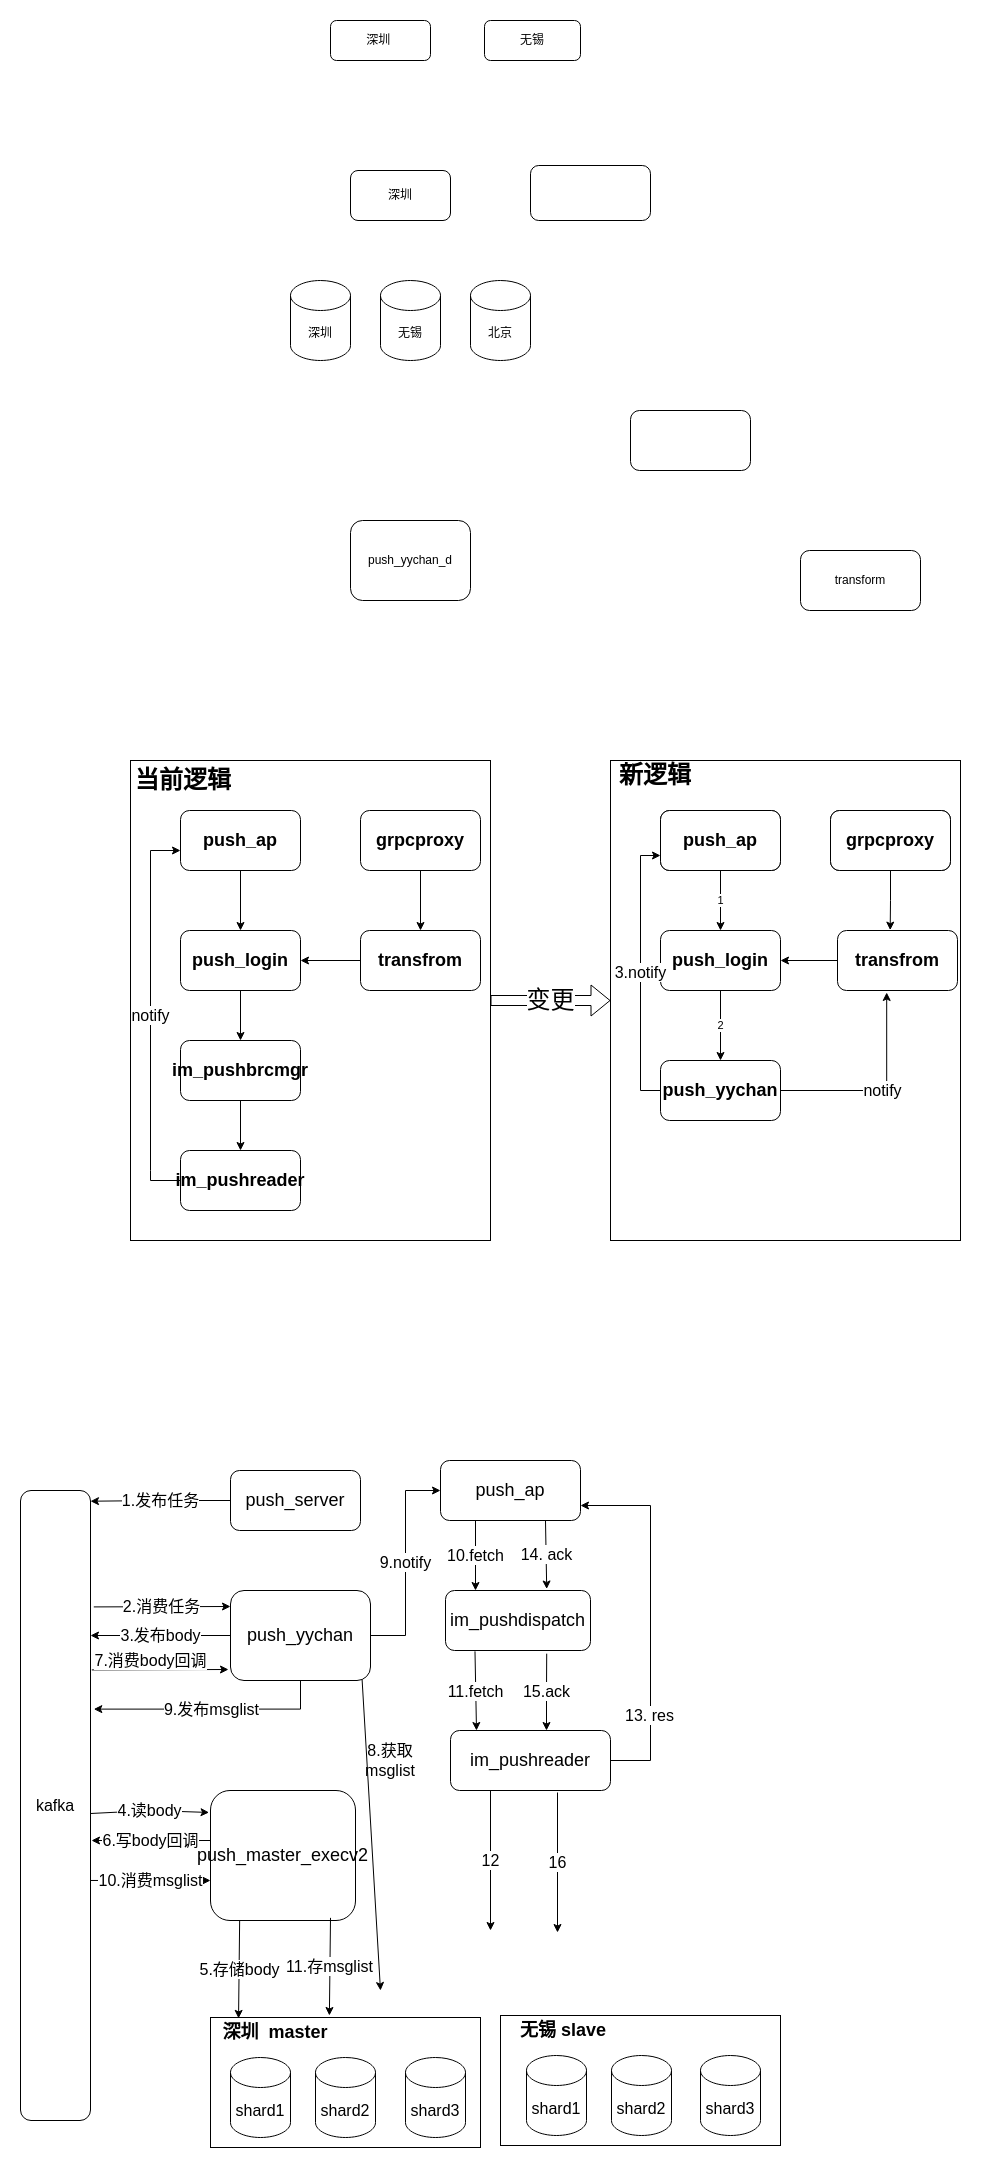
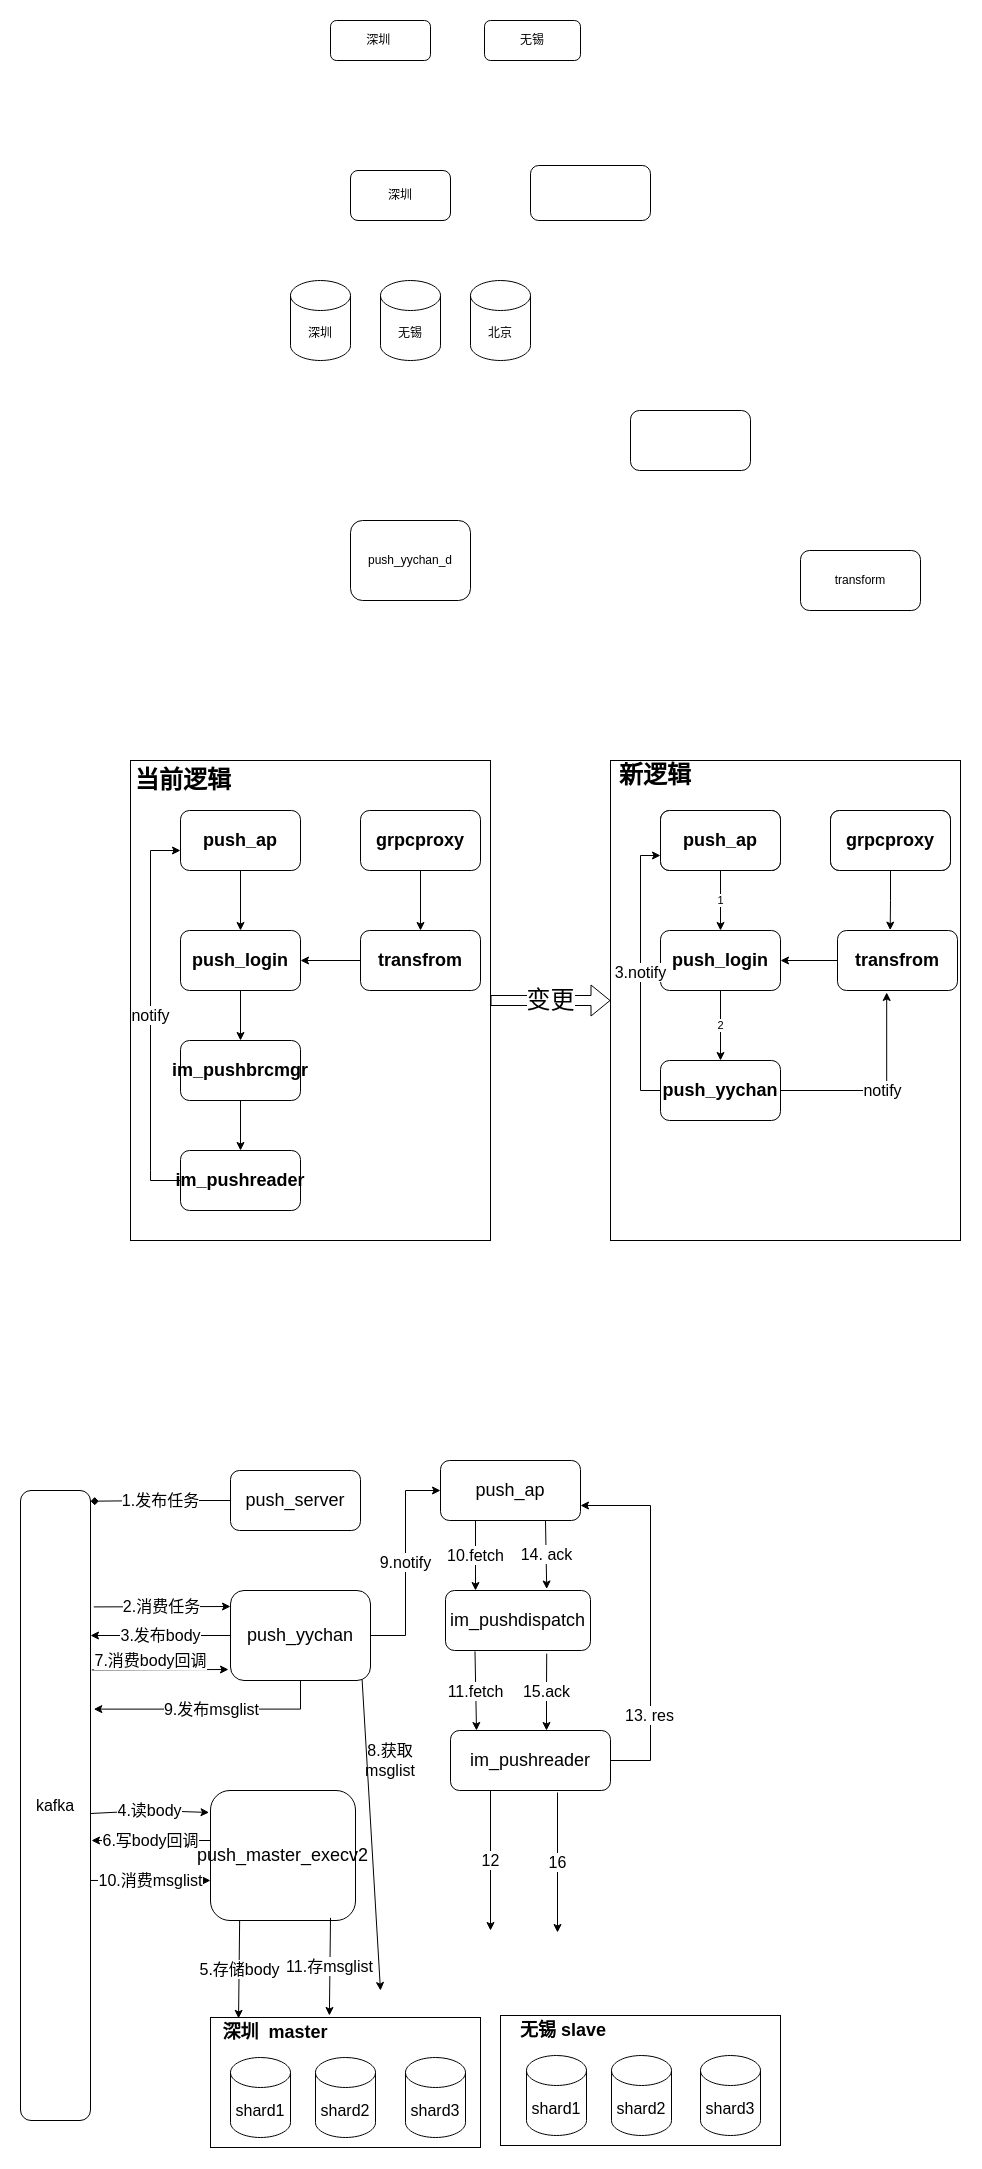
(99, 1501) -> (99, 1501)
